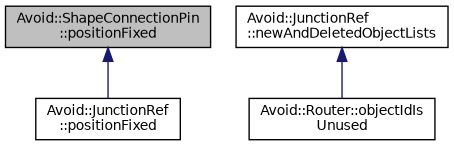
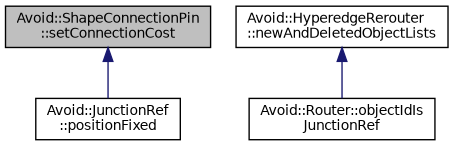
(108, 27) -> (108, 27)
(342, 27) -> (342, 27)
(342, 119) -> (342, 119)
